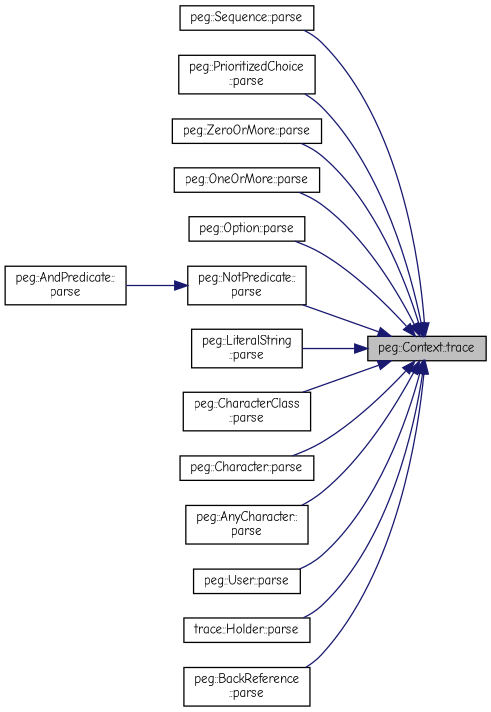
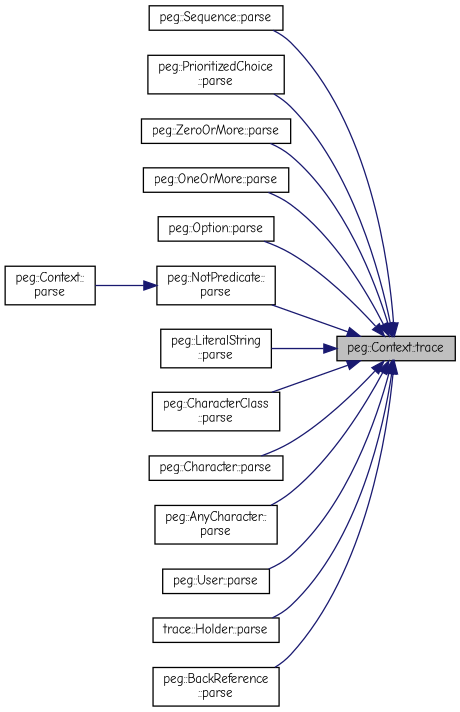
(66, 286) -> (50, 286)
